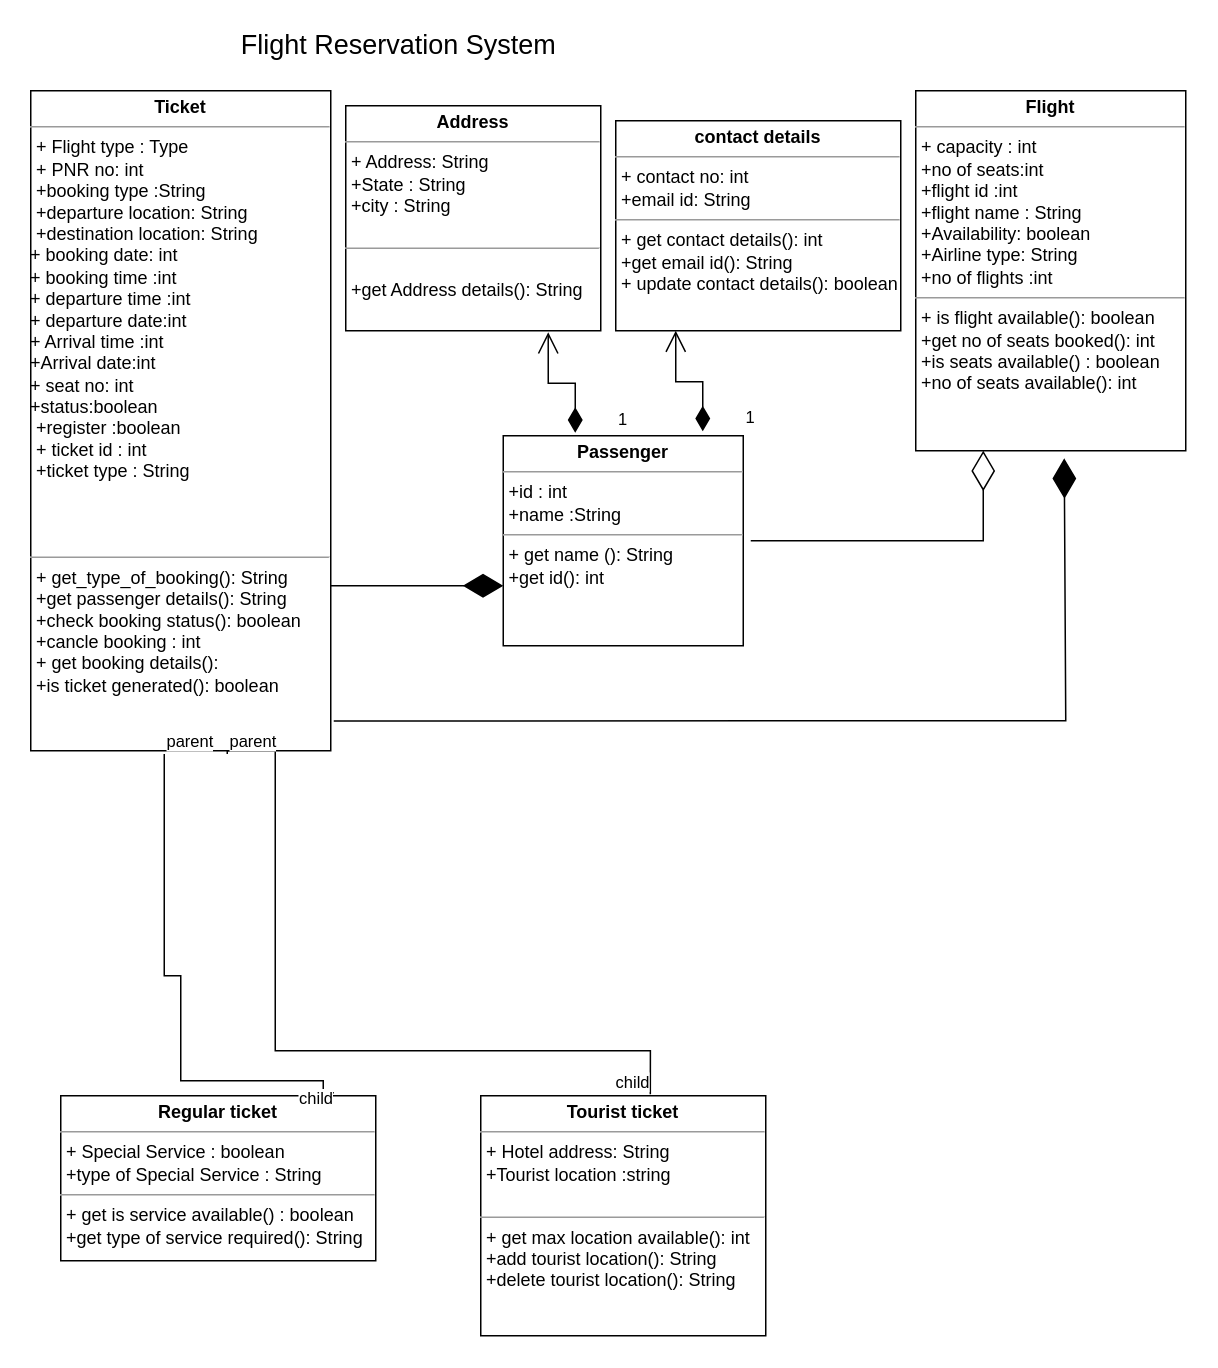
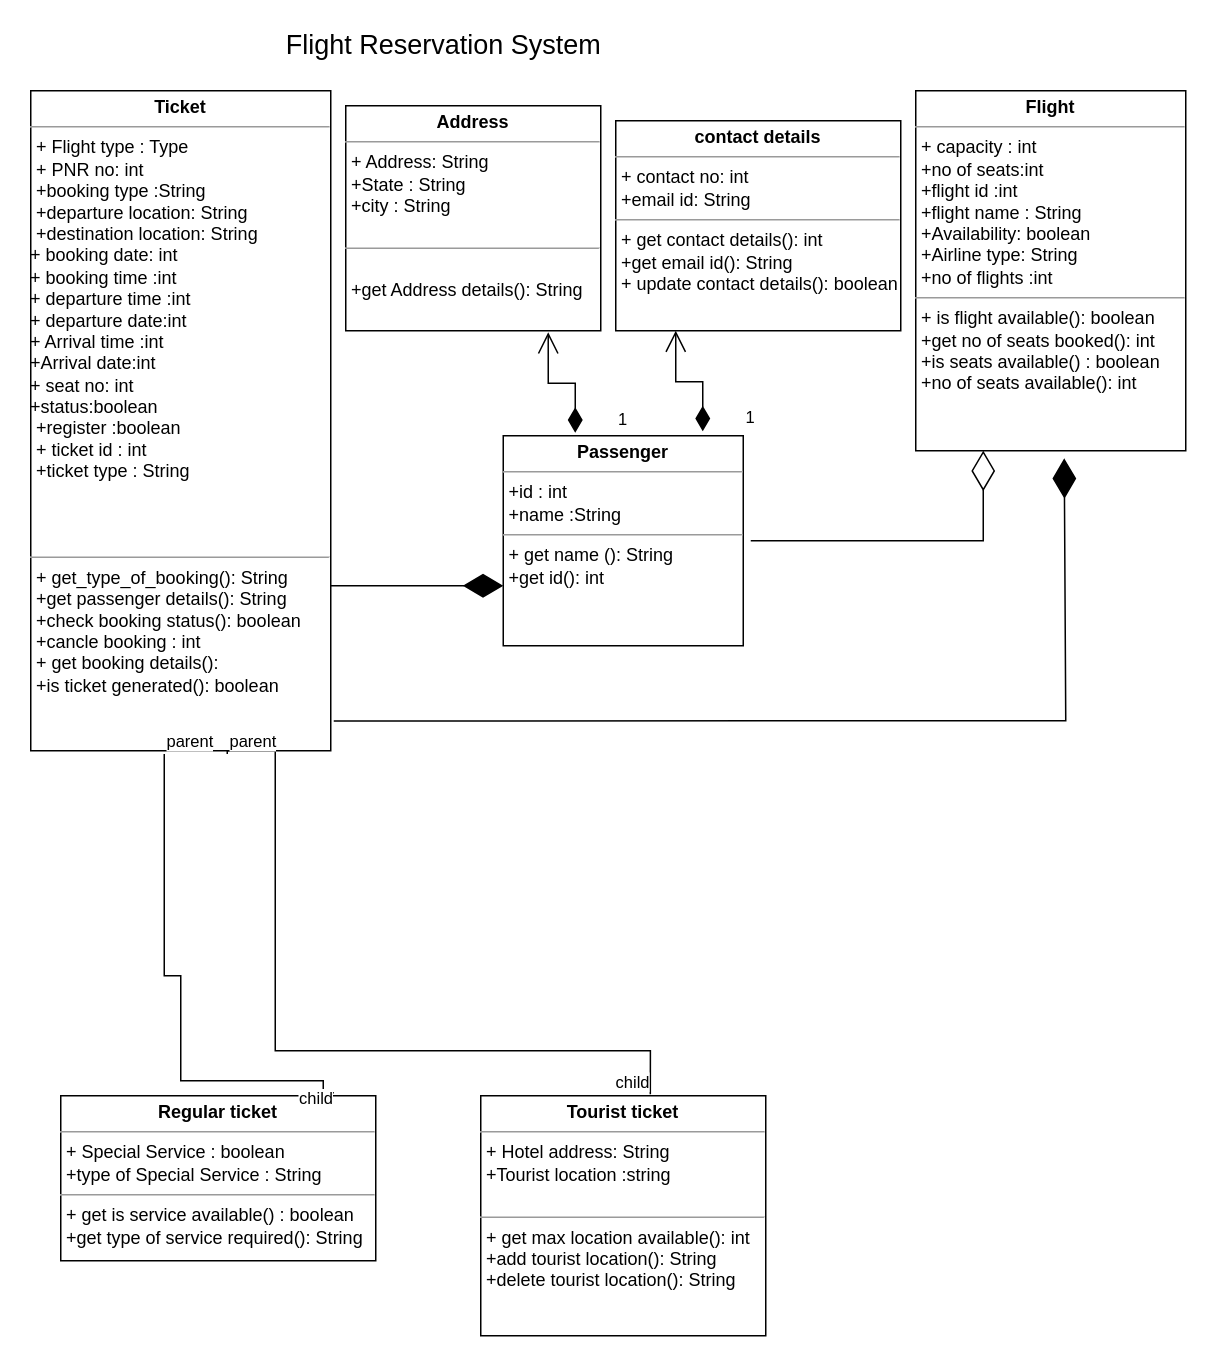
(398, 46) -> (443, 46)
